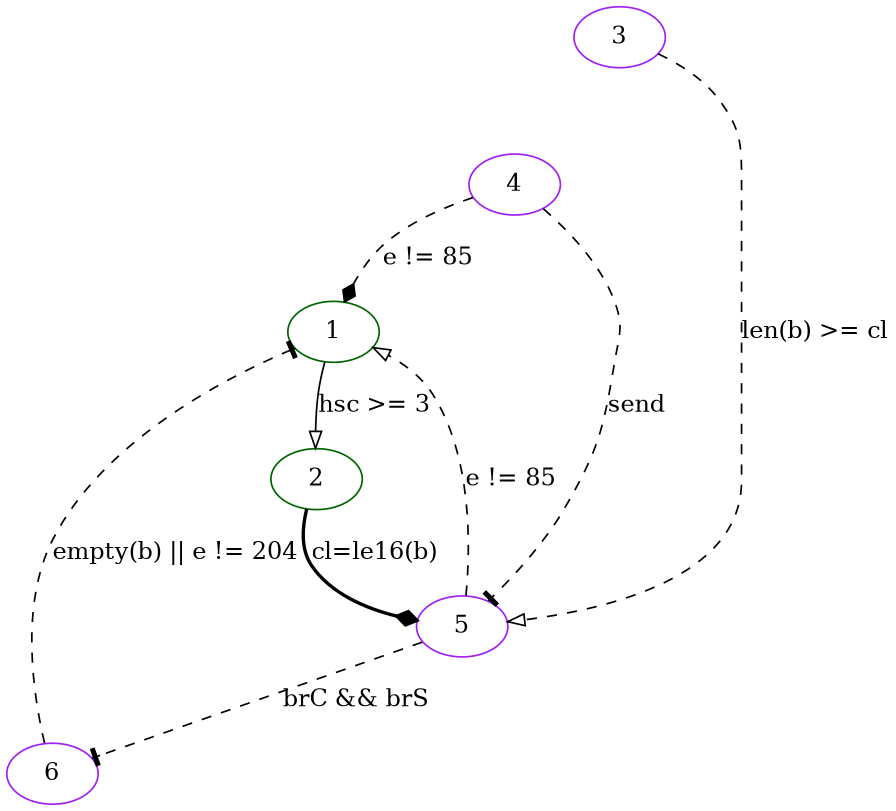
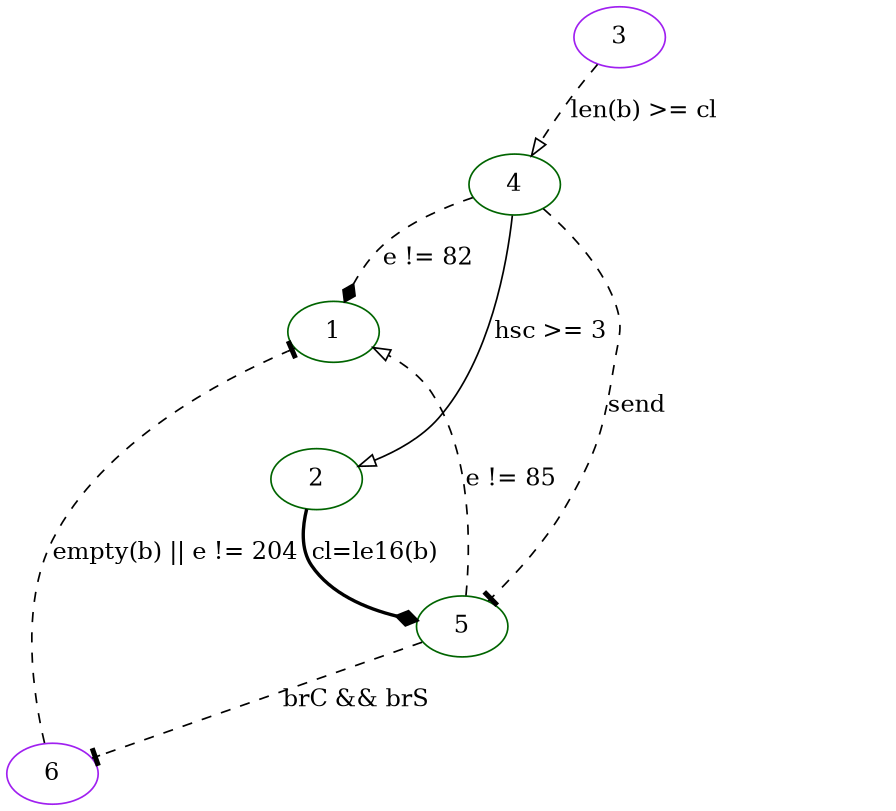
(515, 185) -> (515, 185)
(428, 258) -> (428, 258)
(742, 389) -> (568, 102)
(318, 396) -> (476, 358)
(462, 626) -> (462, 626)
